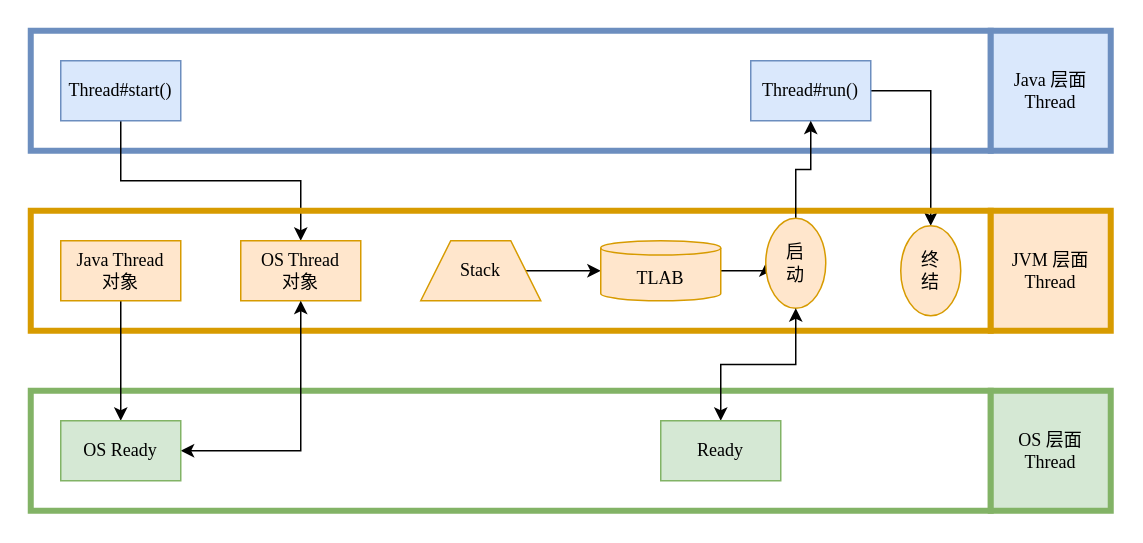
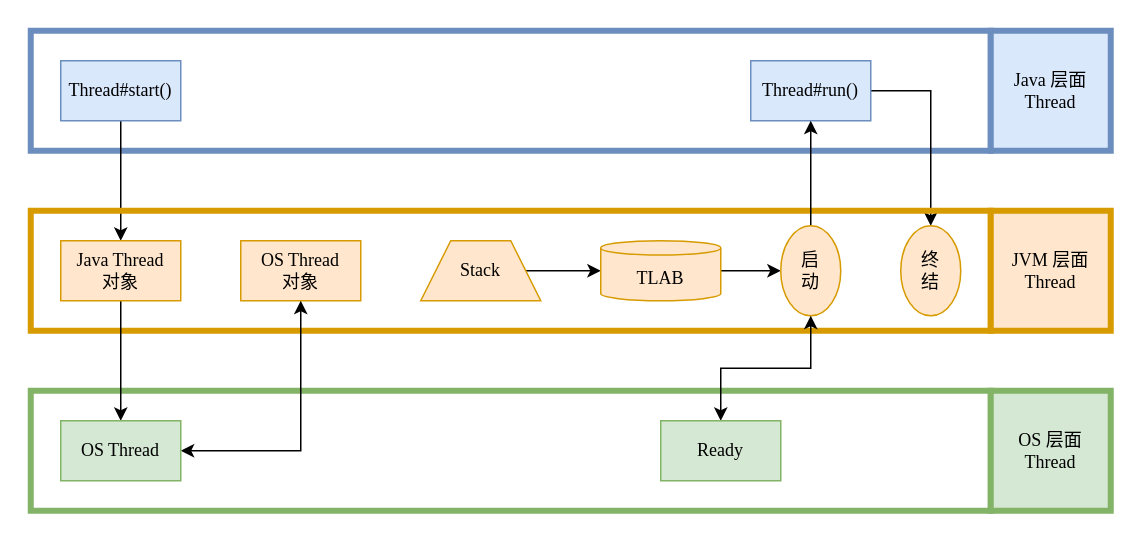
(234, 181) -> (121, 204)
(796, 263) -> (811, 271)
(121, 451) -> (121, 451)
